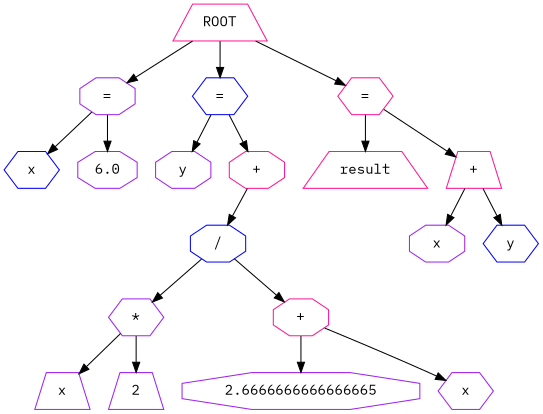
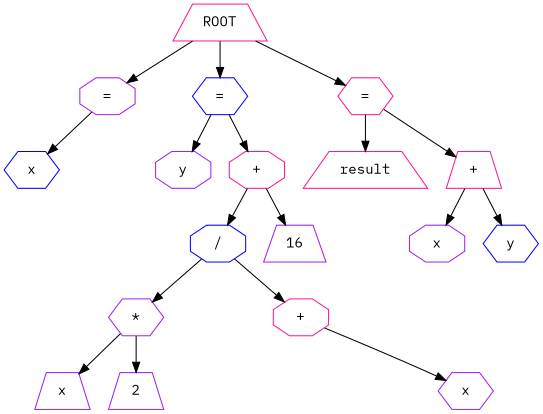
(107, 170) -> none
none -> (295, 244)
(301, 391) -> none
